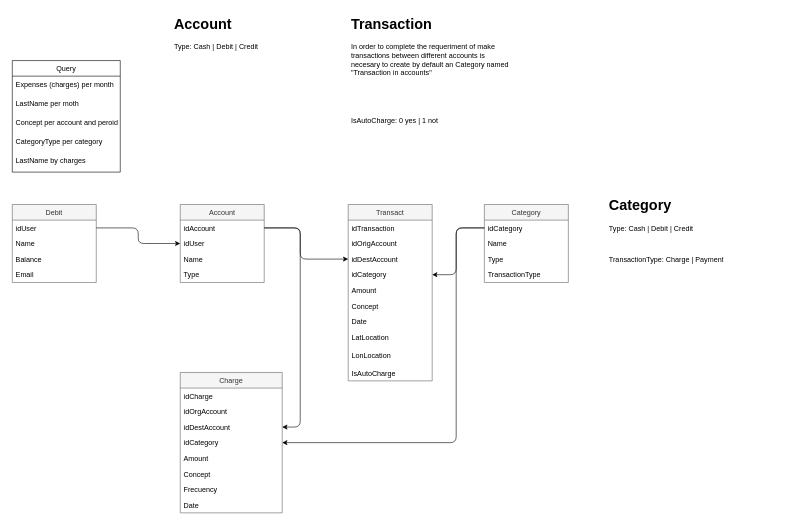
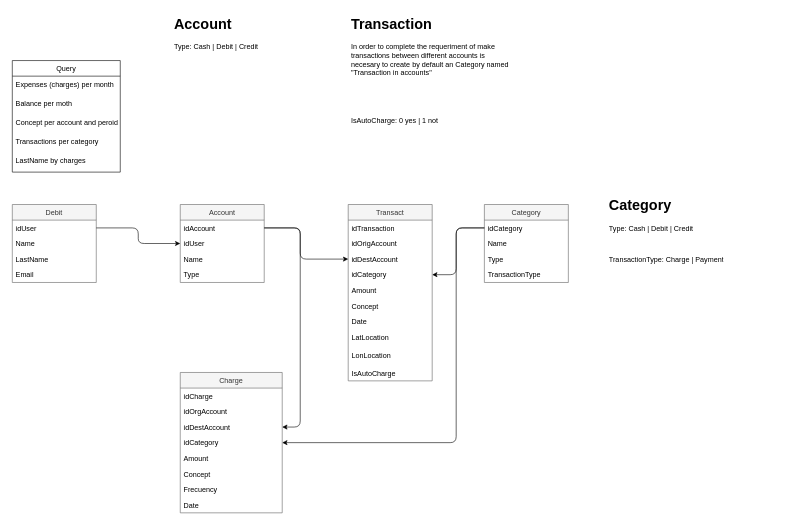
(48, 103) -> (45, 103)
(64, 142) -> (63, 142)
(29, 259) -> (32, 259)
